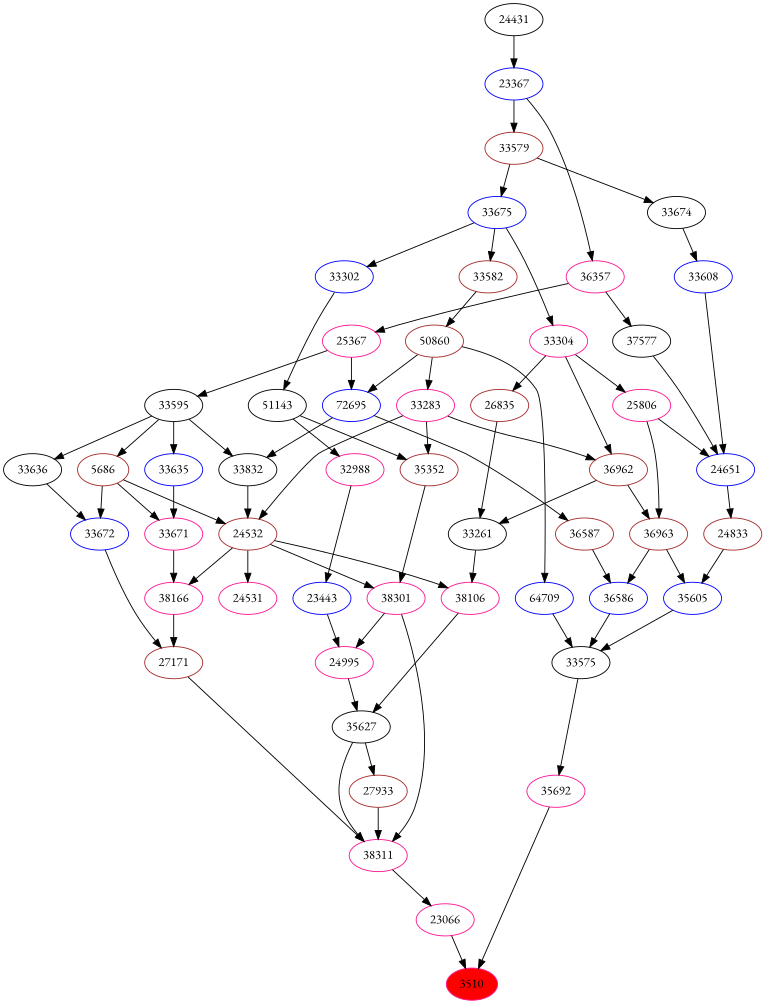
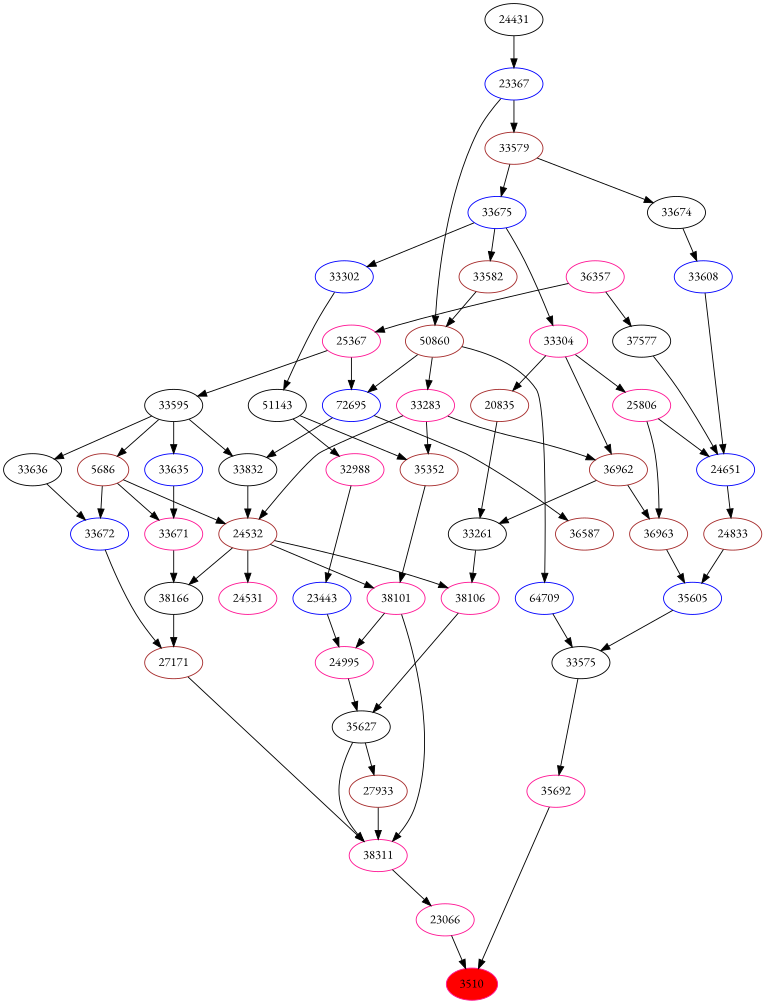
(570, 179) -> (453, 202)
(500, 405) -> (500, 405)
(174, 598) -> (174, 598)
(396, 598) -> (396, 598)
(618, 598) -> none
